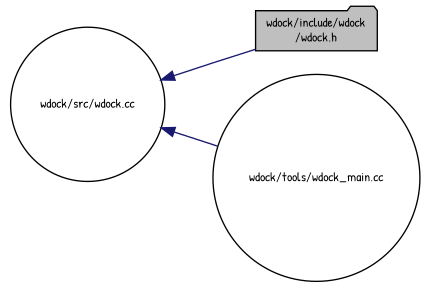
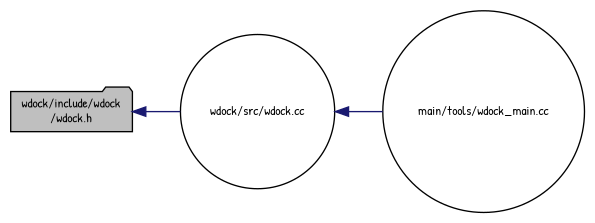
(215, 62) -> (163, 112)
(316, 178) -> (484, 112)
